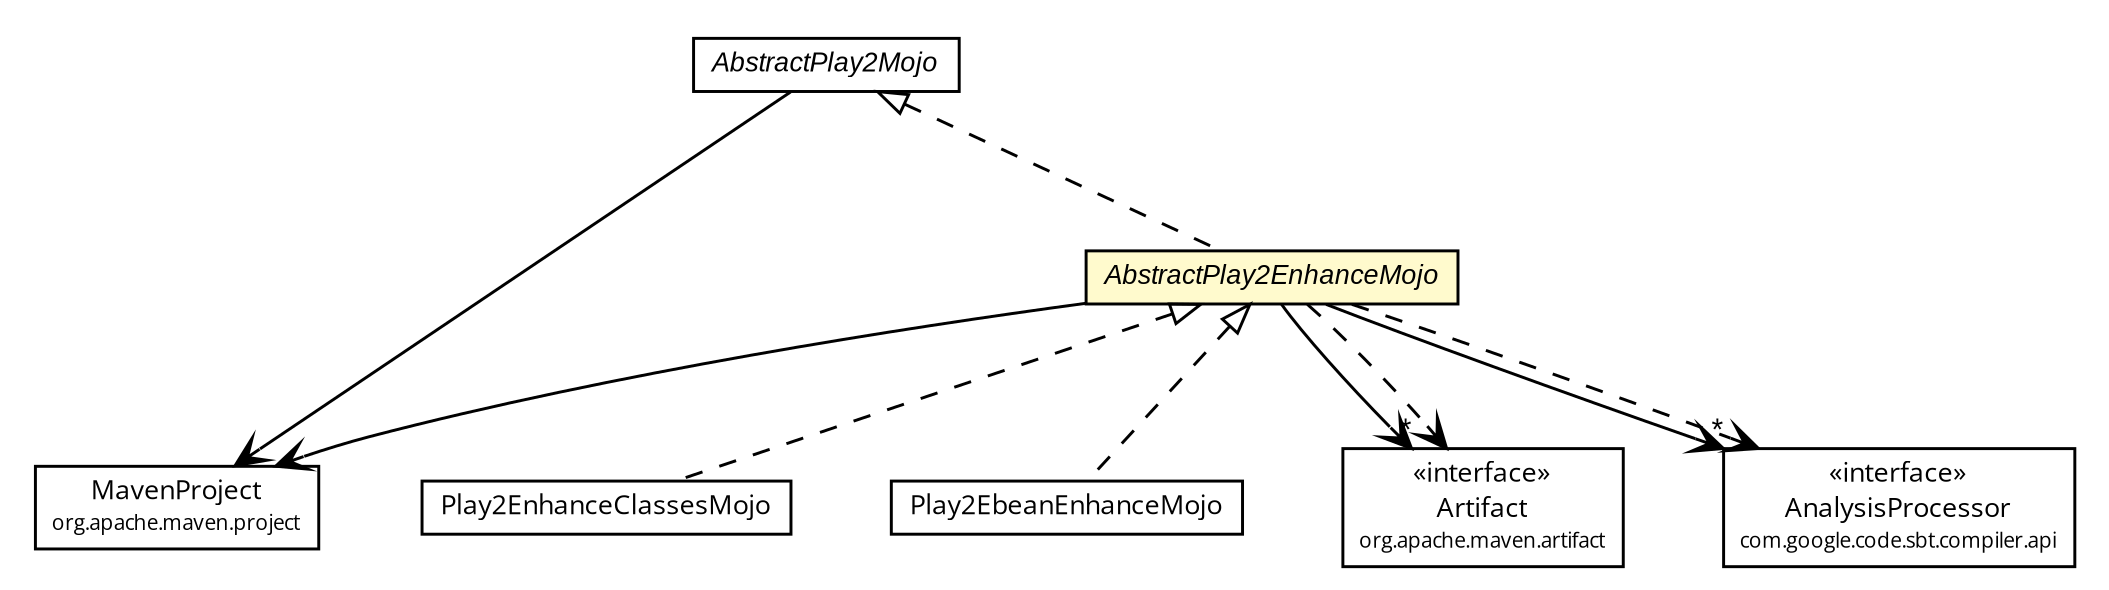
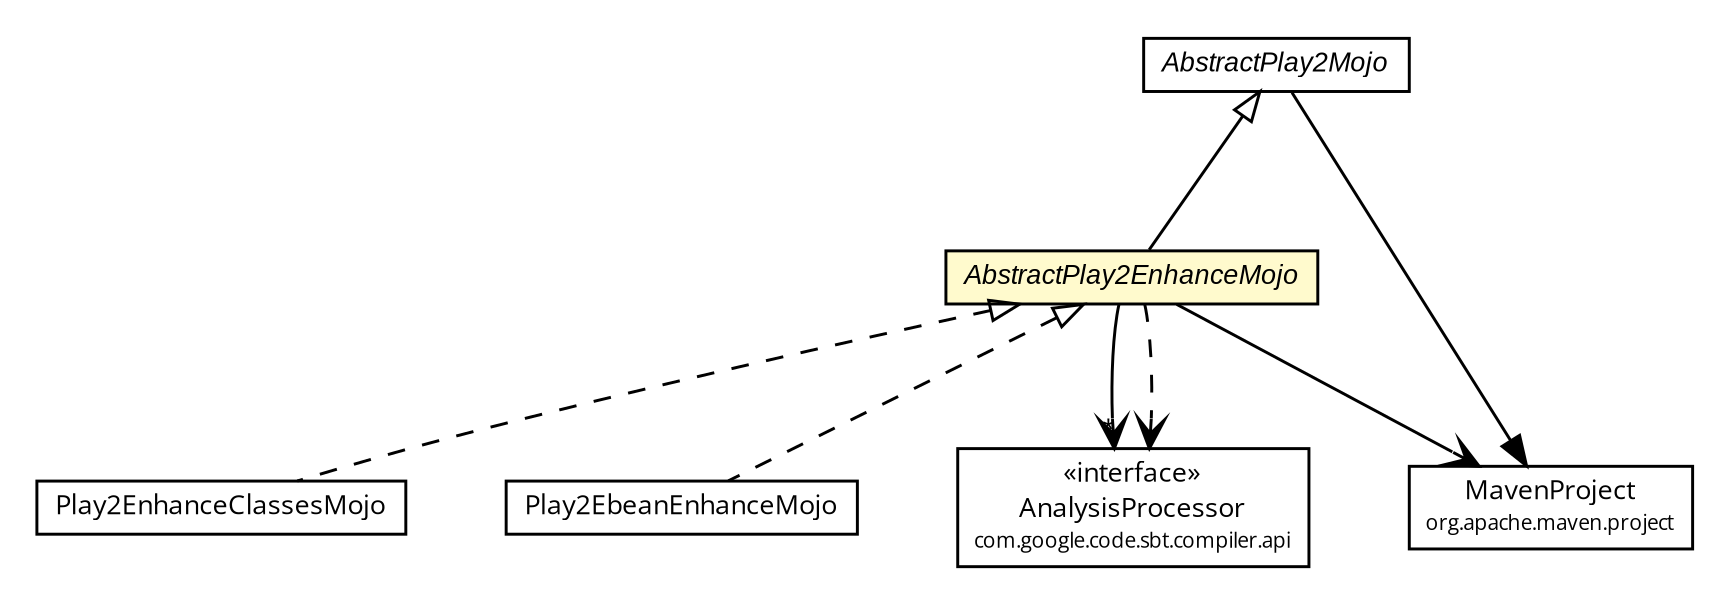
(1063, 177) -> (1196, 183)
(525, 270) -> (1401, 267)
(1482, 508) -> none
